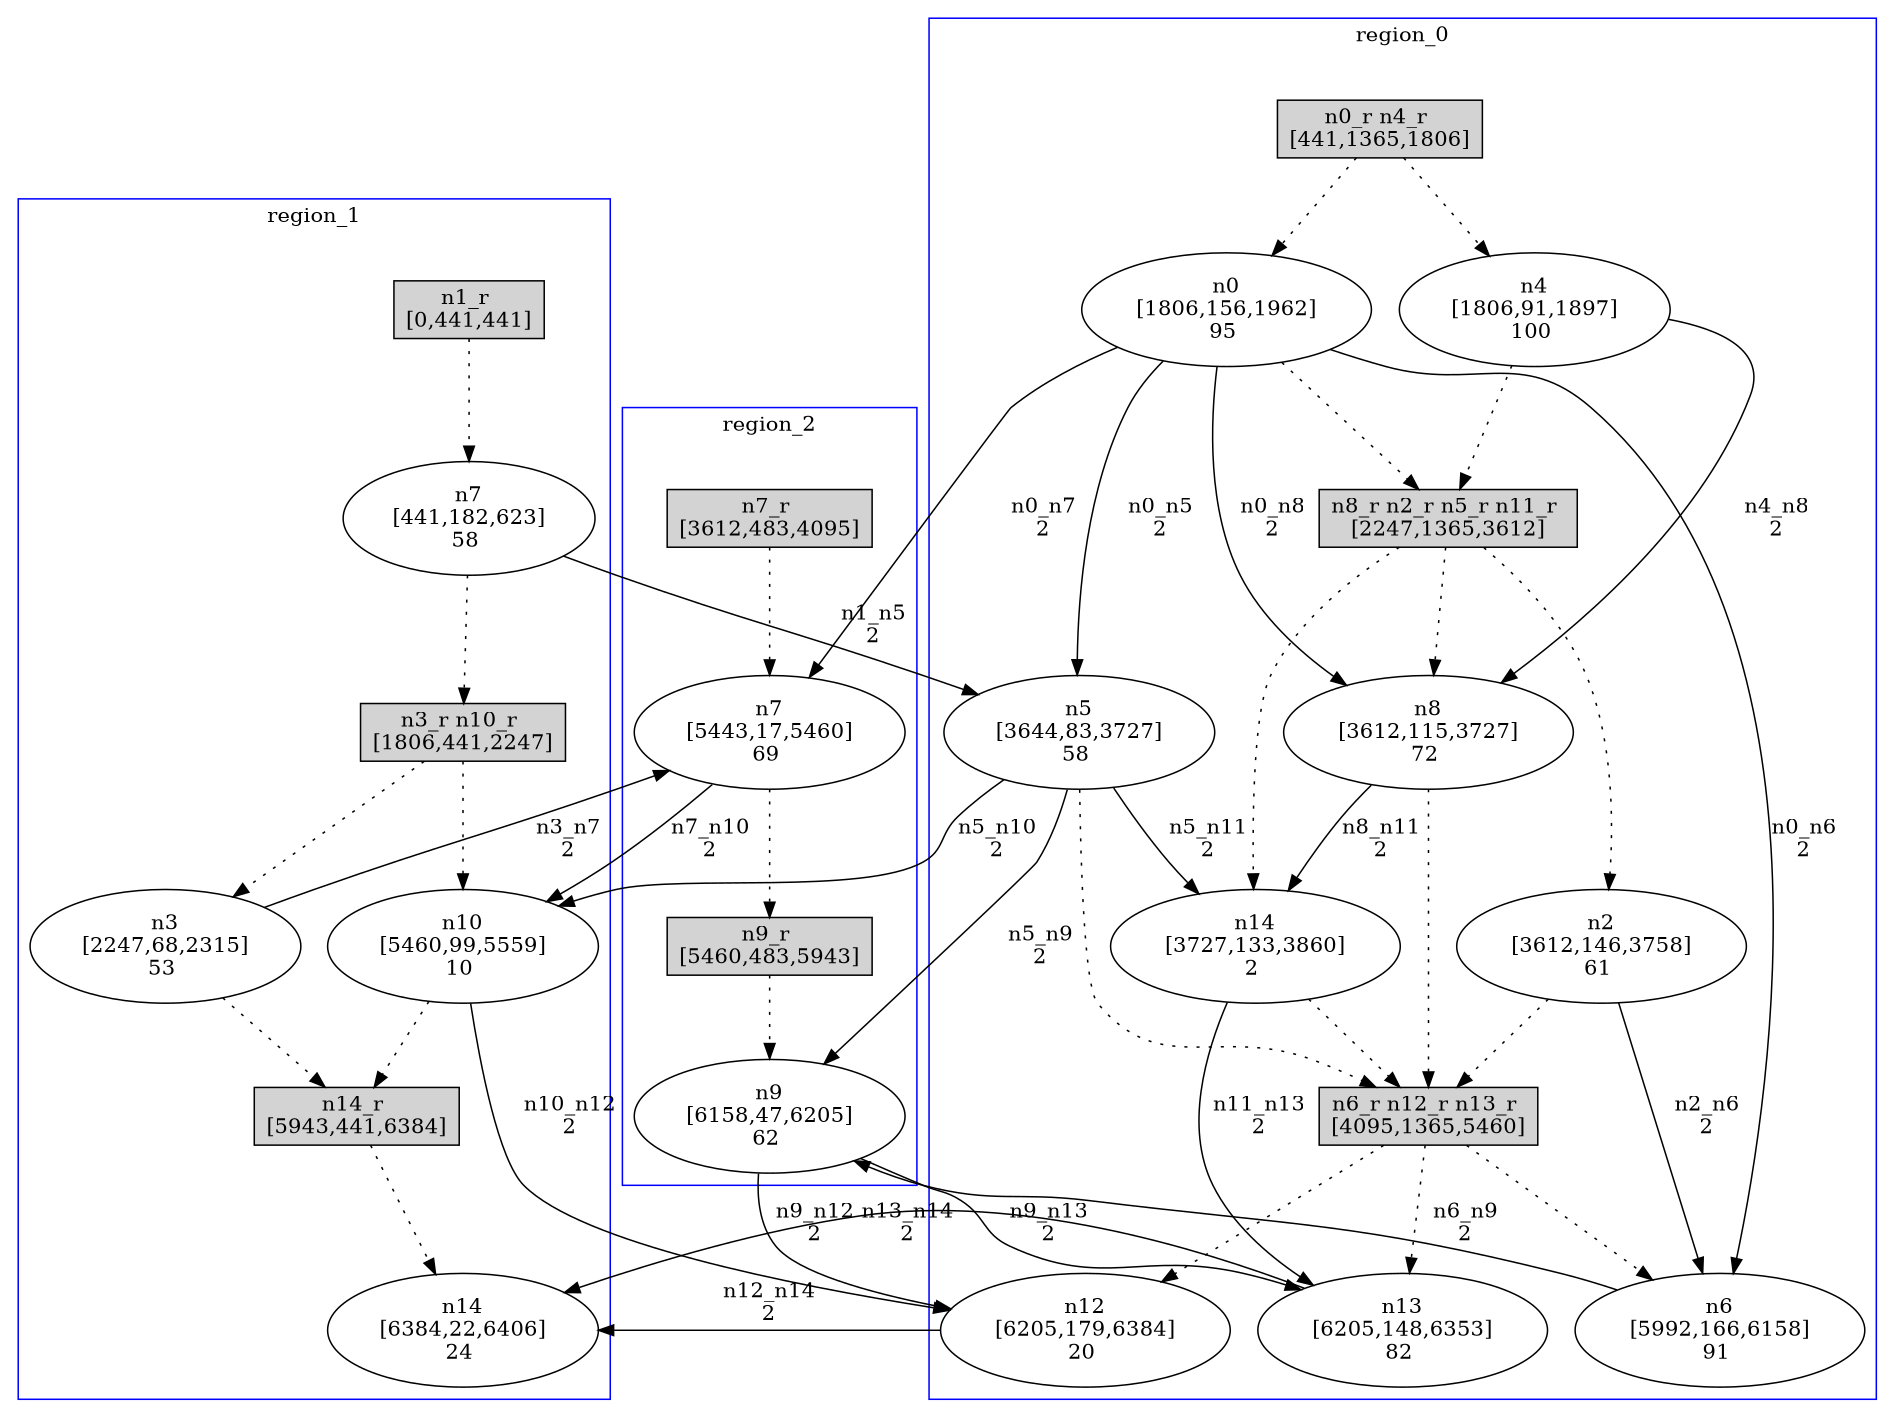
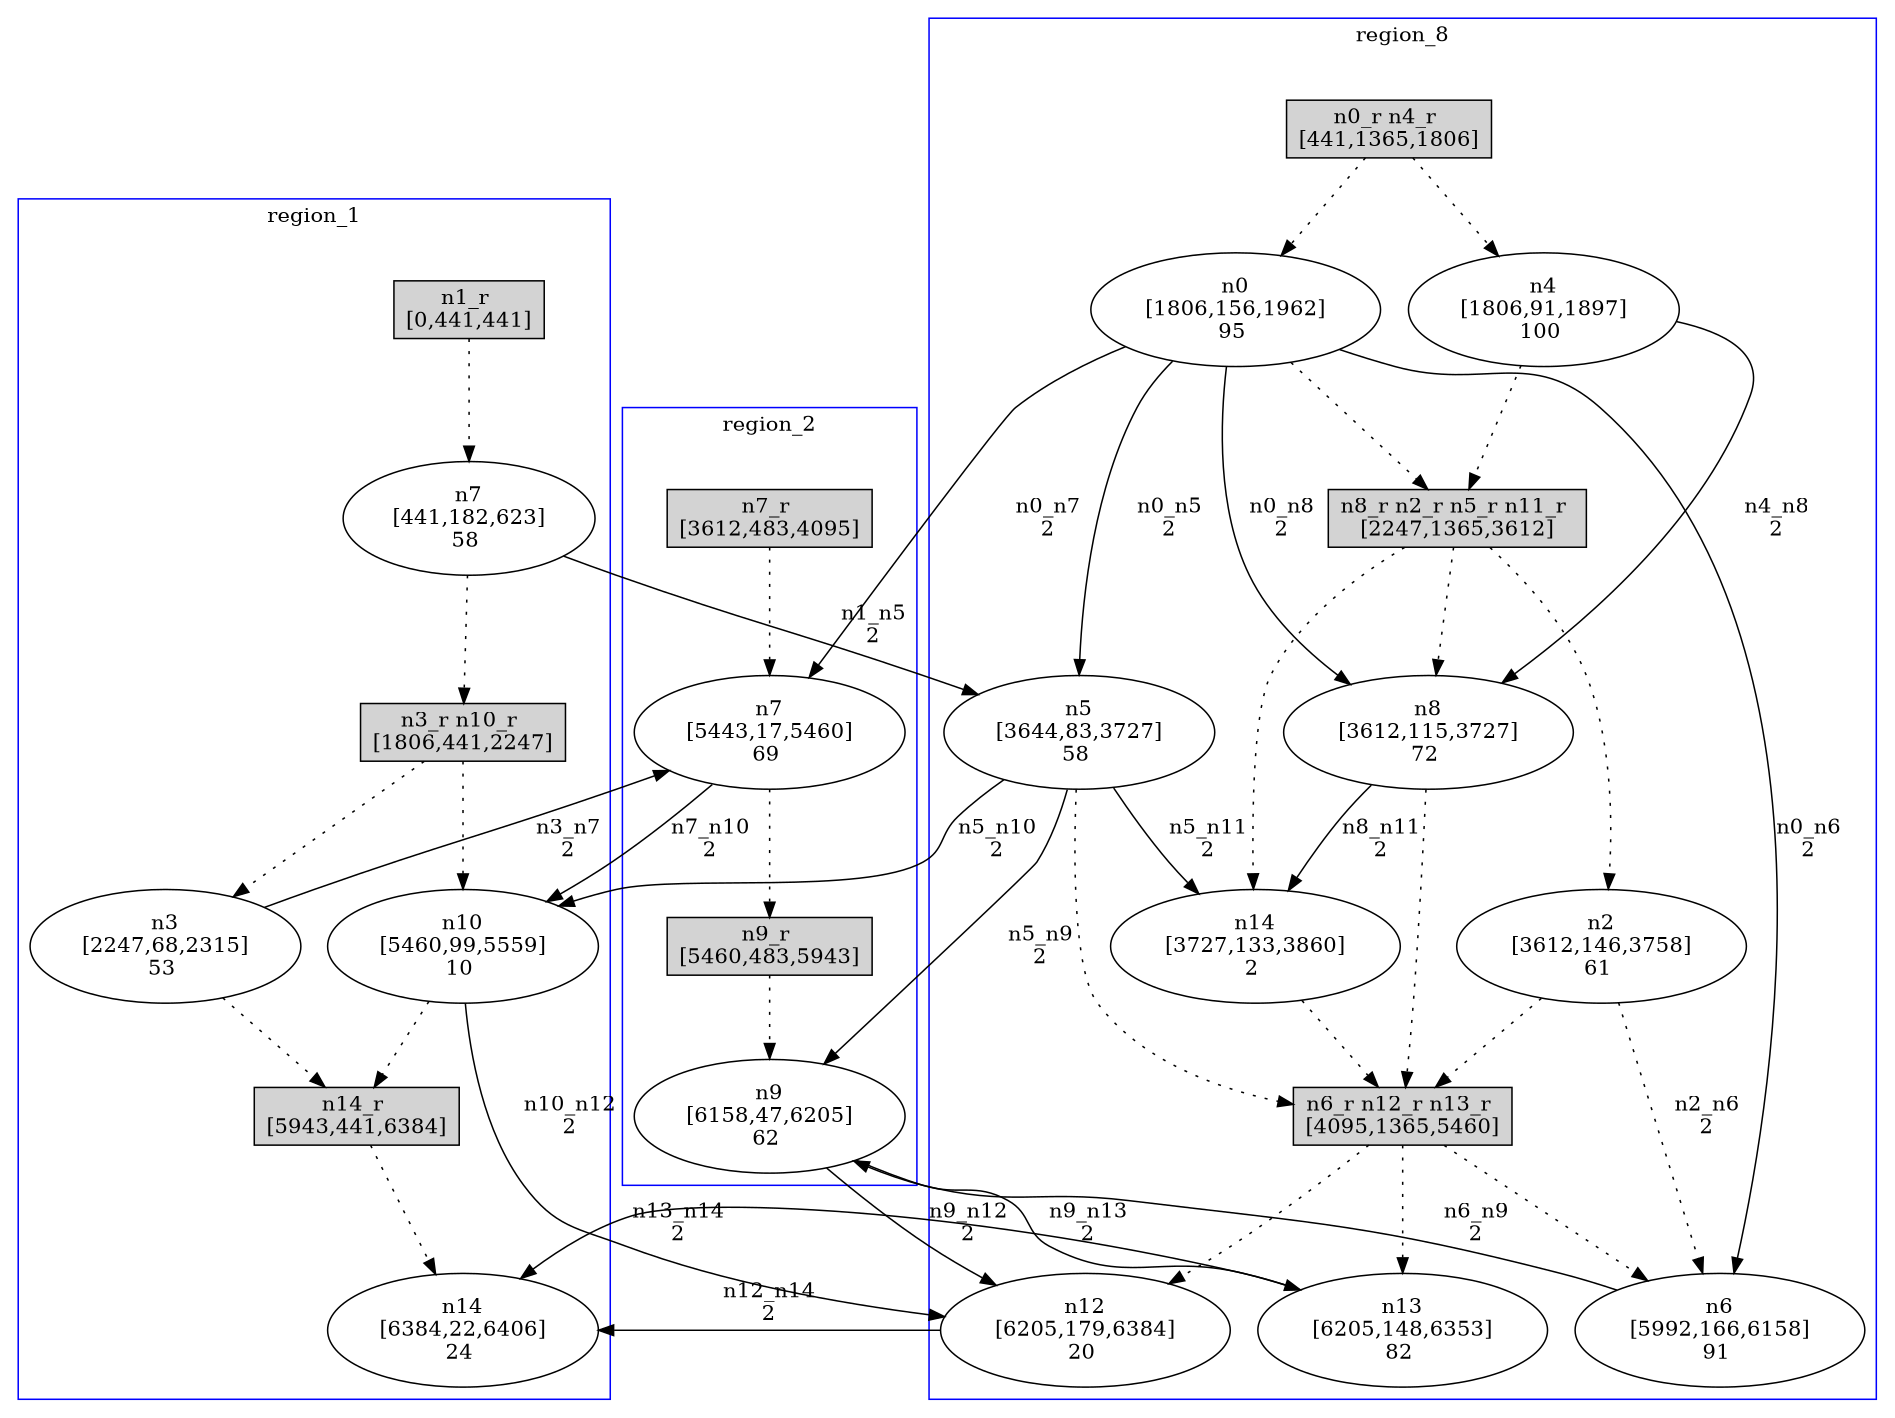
(1403, 36) -> (1403, 36)
(1658, 1131) -> (1658, 1131)
(1203, 1156) -> none
